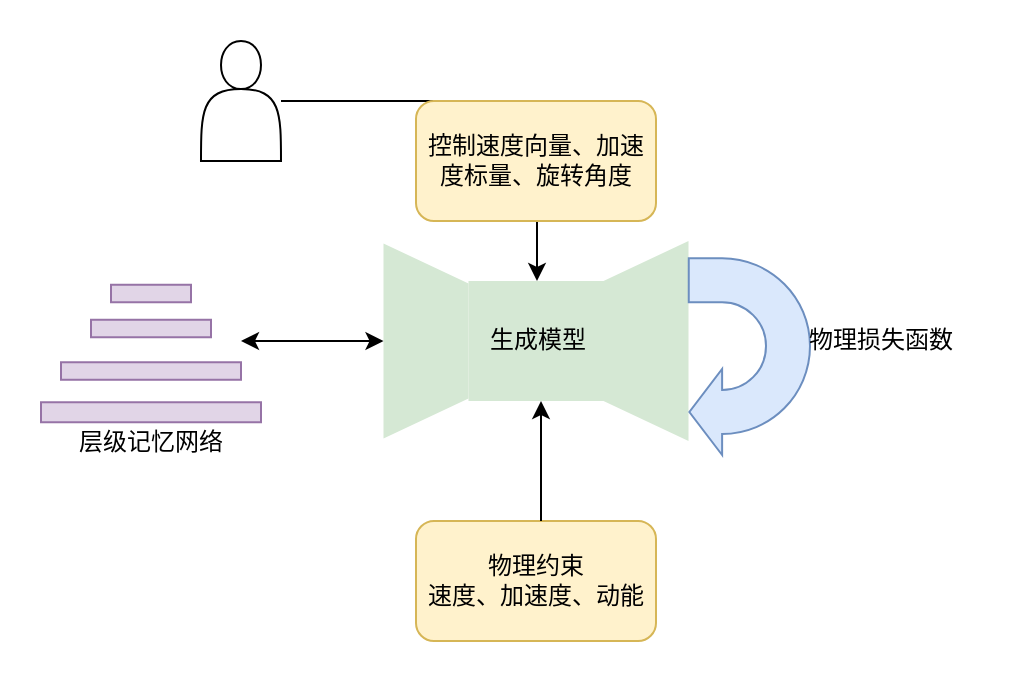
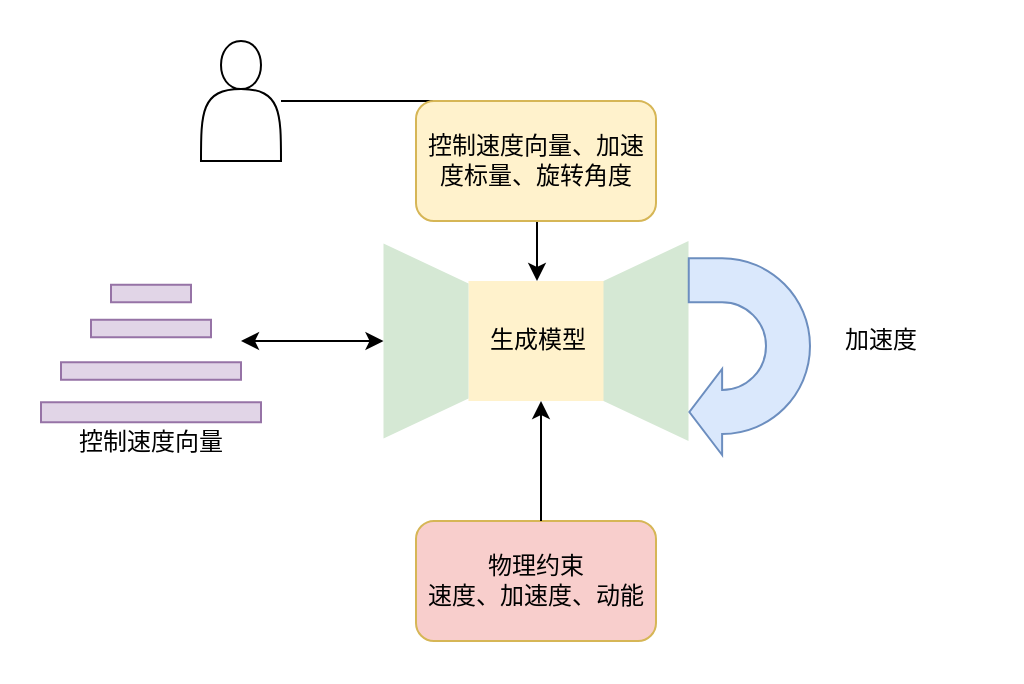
(539, 341) -> (539, 341)
(882, 341) -> (882, 341)
(152, 443) -> (152, 443)
(536, 581) -> (536, 581)
